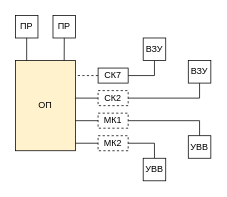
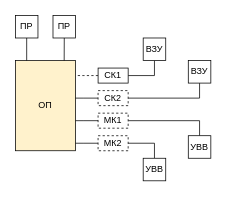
(113, 75) -> (113, 75)
